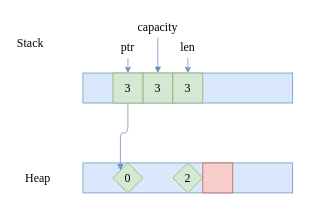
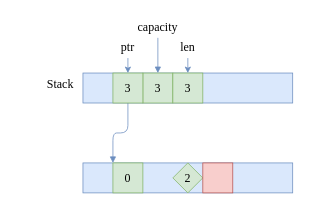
(30, 43) -> (60, 84)
(38, 178) -> none
(128, 178) -> (128, 178)
